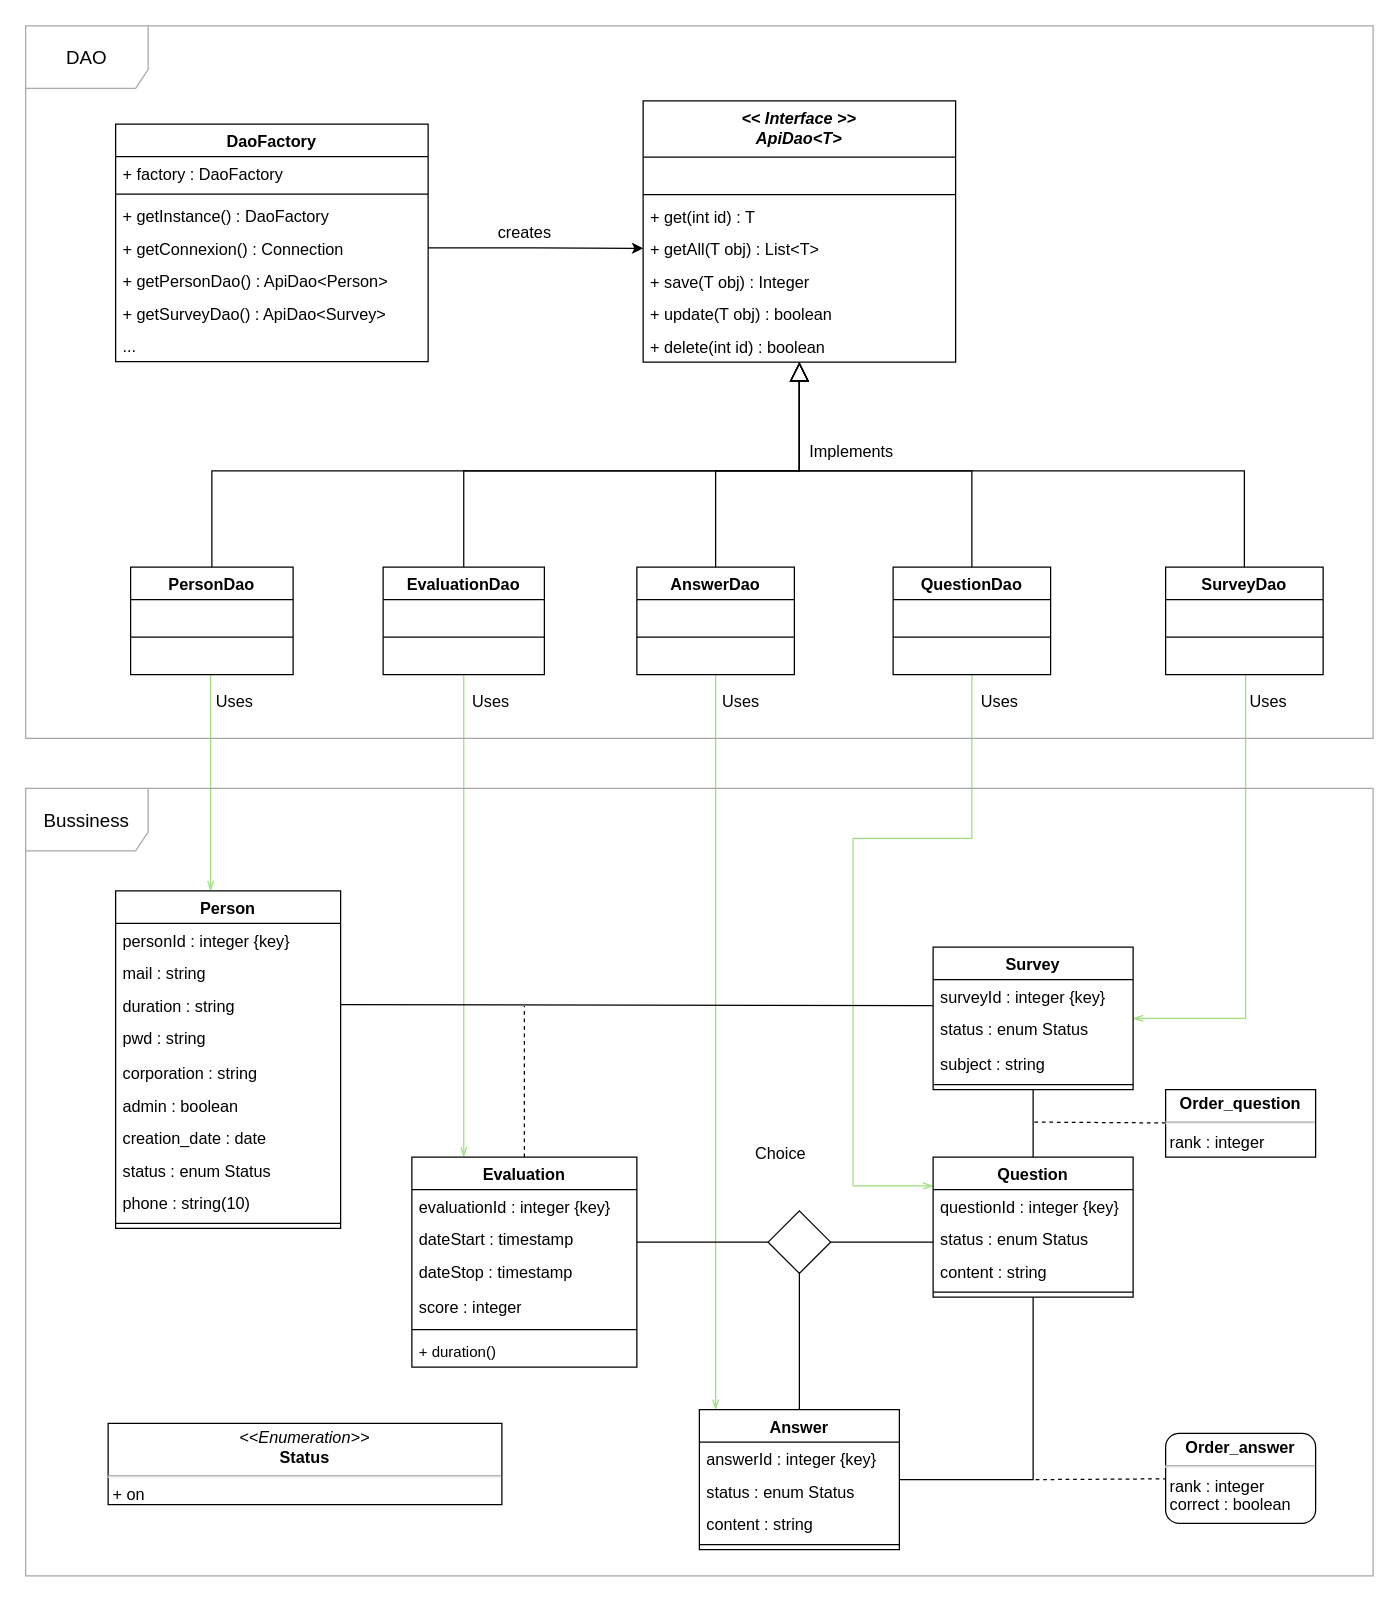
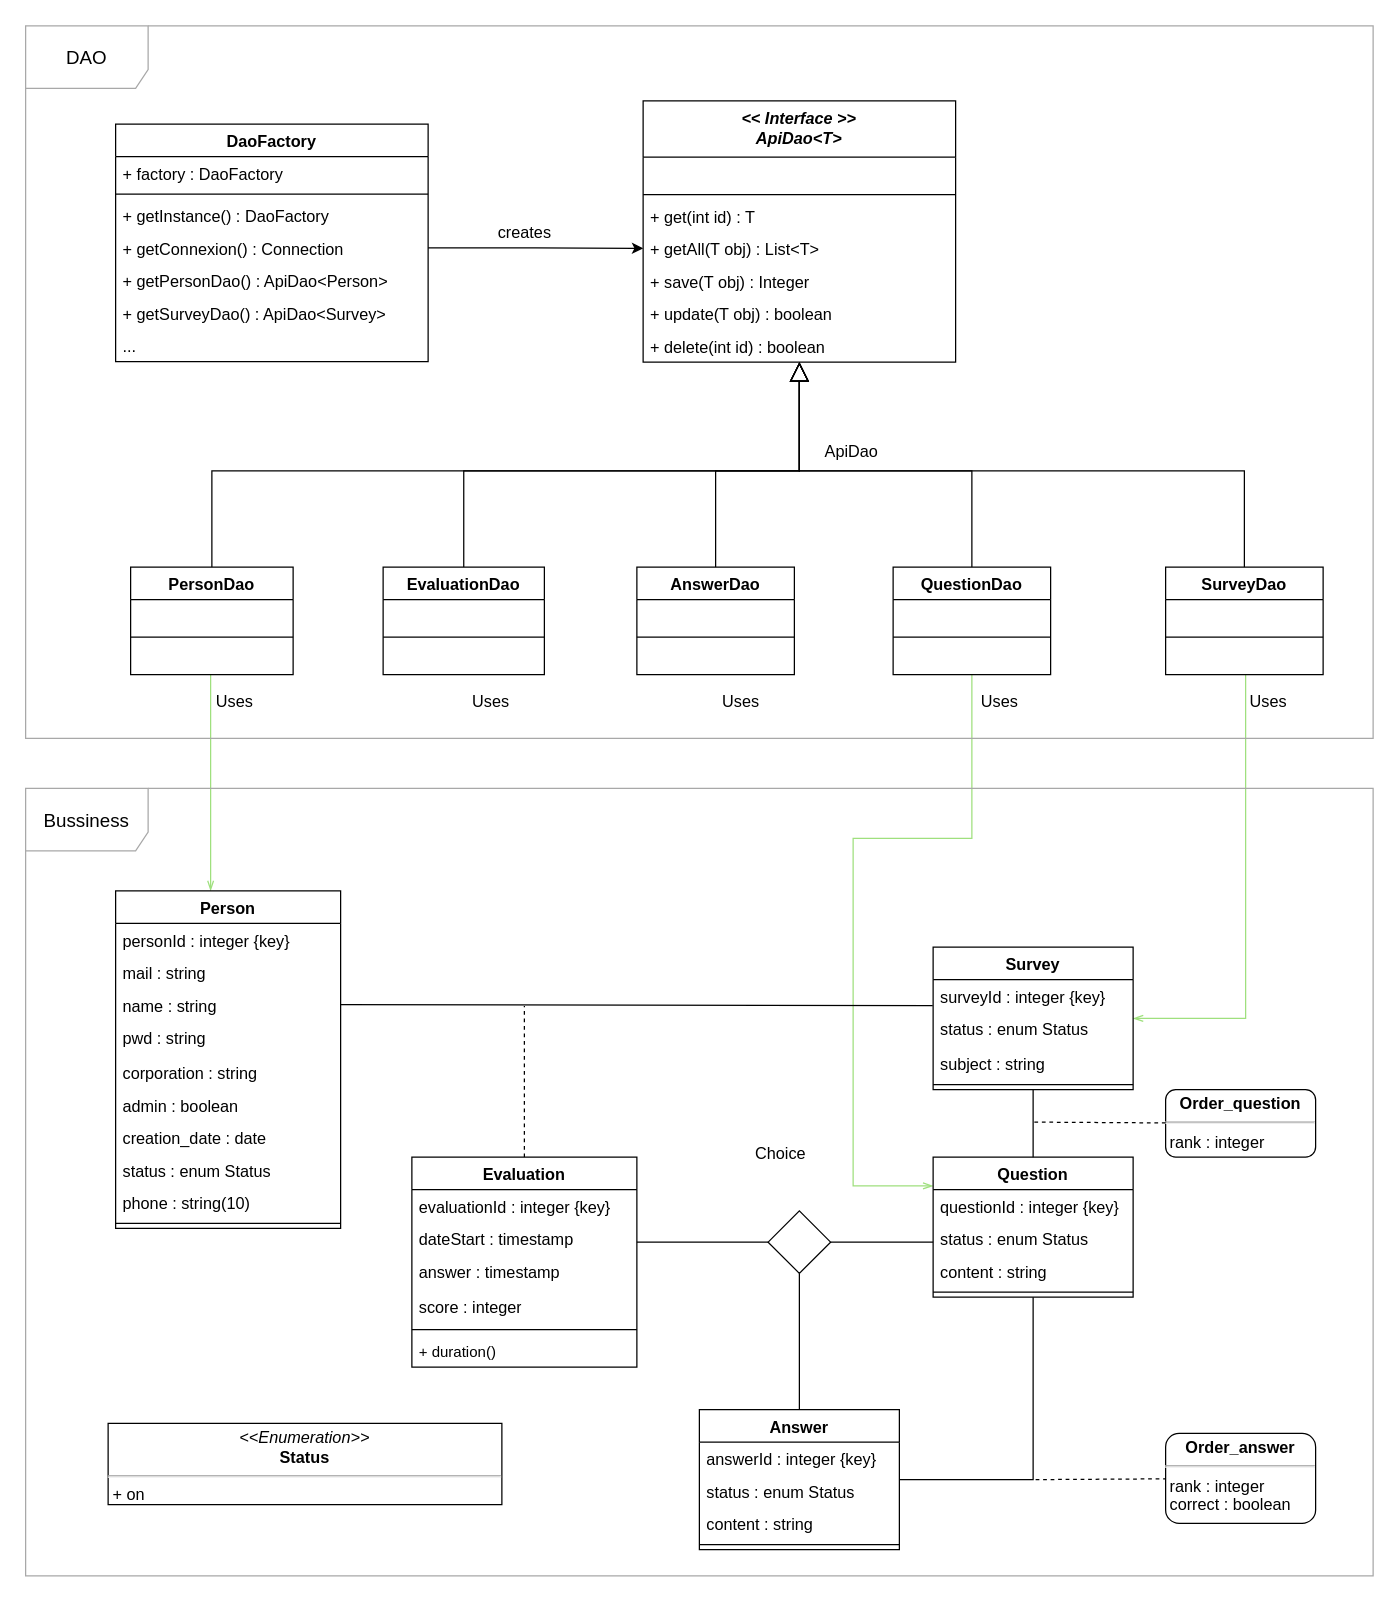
(852, 451) -> (852, 451)
(464, 915) -> none
(190, 1007) -> (174, 1007)
(716, 1042) -> none
(1241, 1123) -> (1241, 1123)
(502, 1273) -> (493, 1273)
